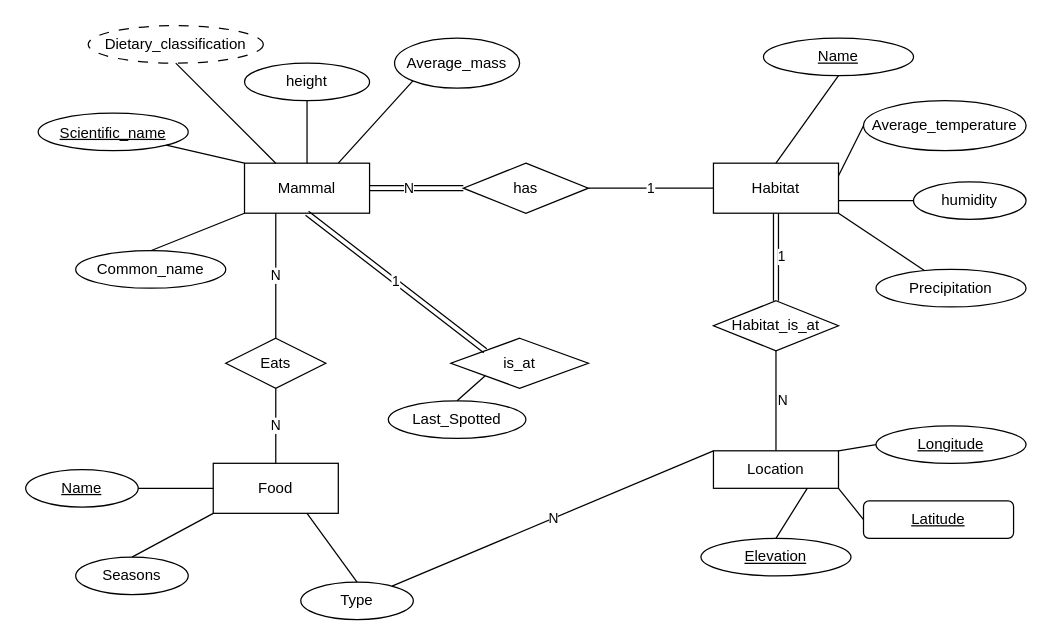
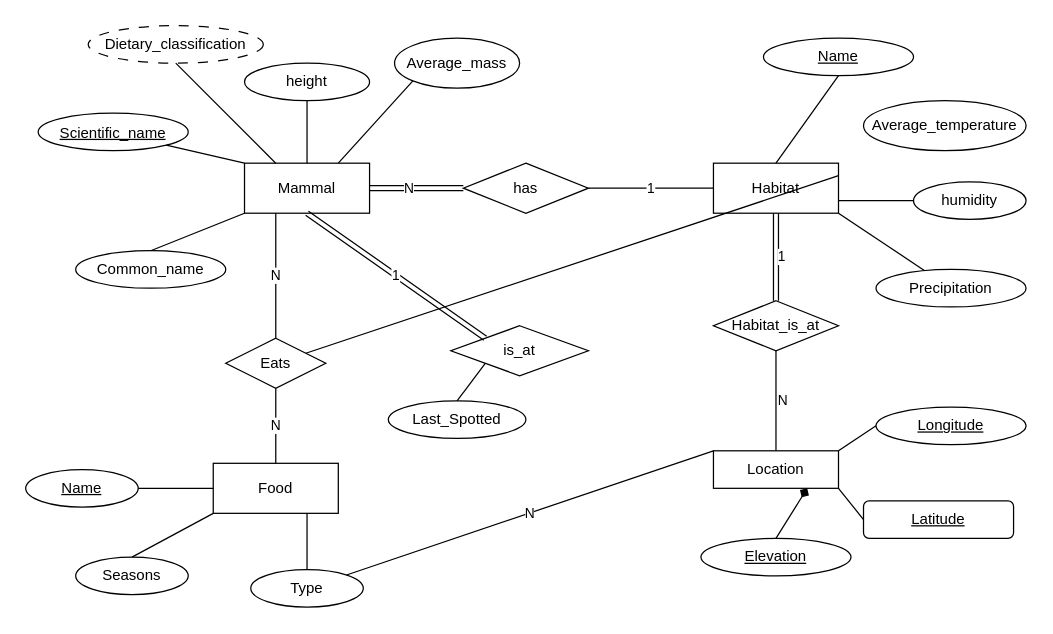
(850, 151) -> (644, 240)
(519, 363) -> (519, 351)
(951, 444) -> (951, 426)
(804, 493) -> (801, 497)
(357, 601) -> (307, 588)
